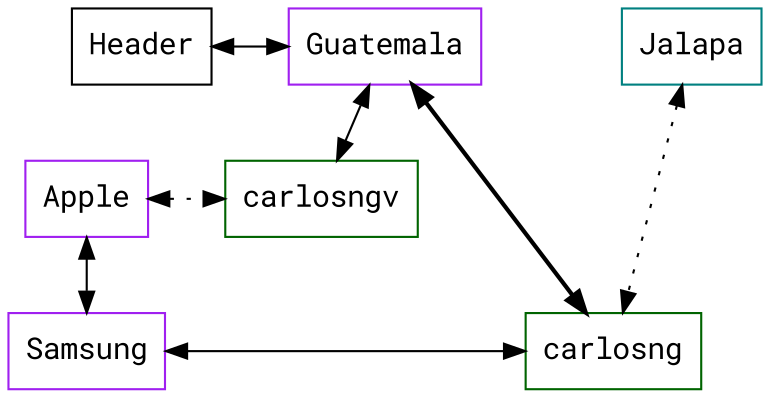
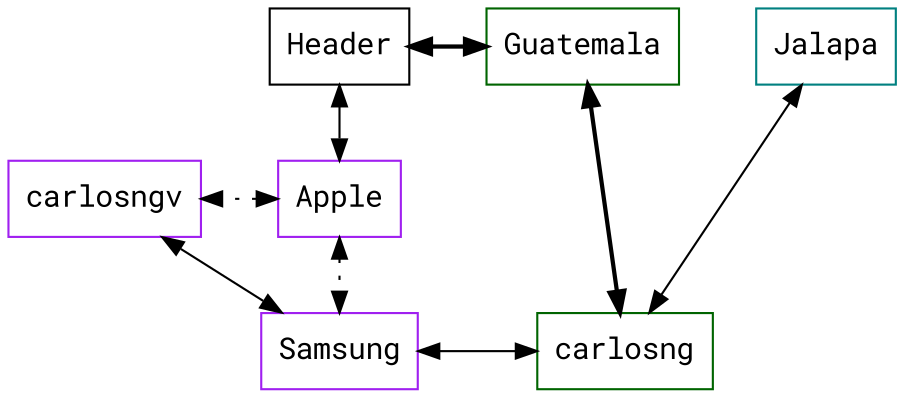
(250, 47) -> (448, 47)
(385, 47) -> (583, 47)
none -> (340, 122)
(353, 123) -> (222, 275)
(322, 199) -> (105, 199)
(653, 199) -> (726, 199)
(87, 275) -> (340, 275)
